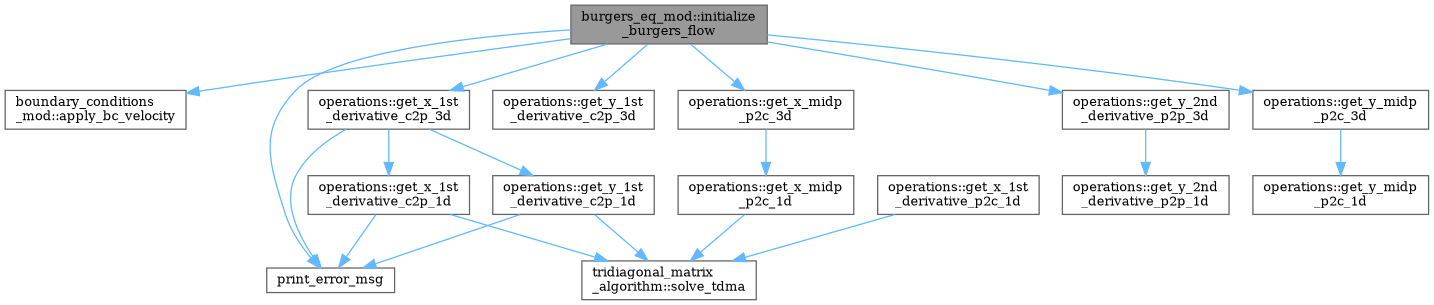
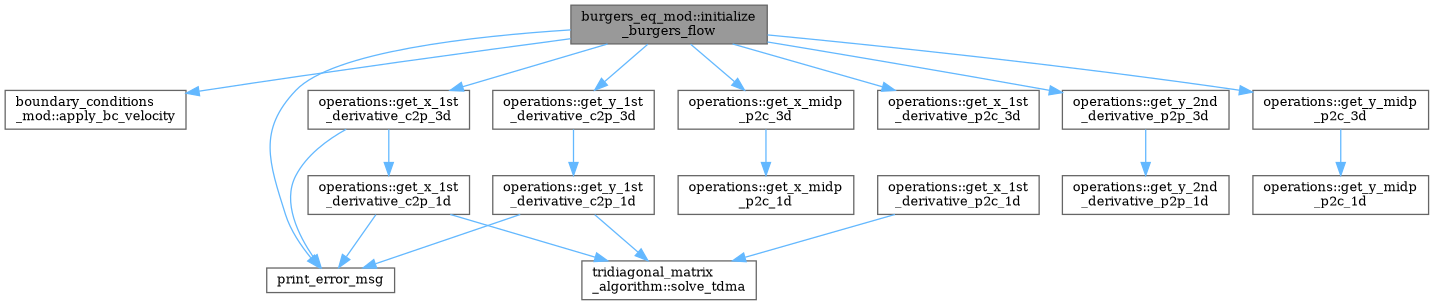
none -> (958, 110)
(475, 150) -> (574, 146)
(722, 233) -> none
